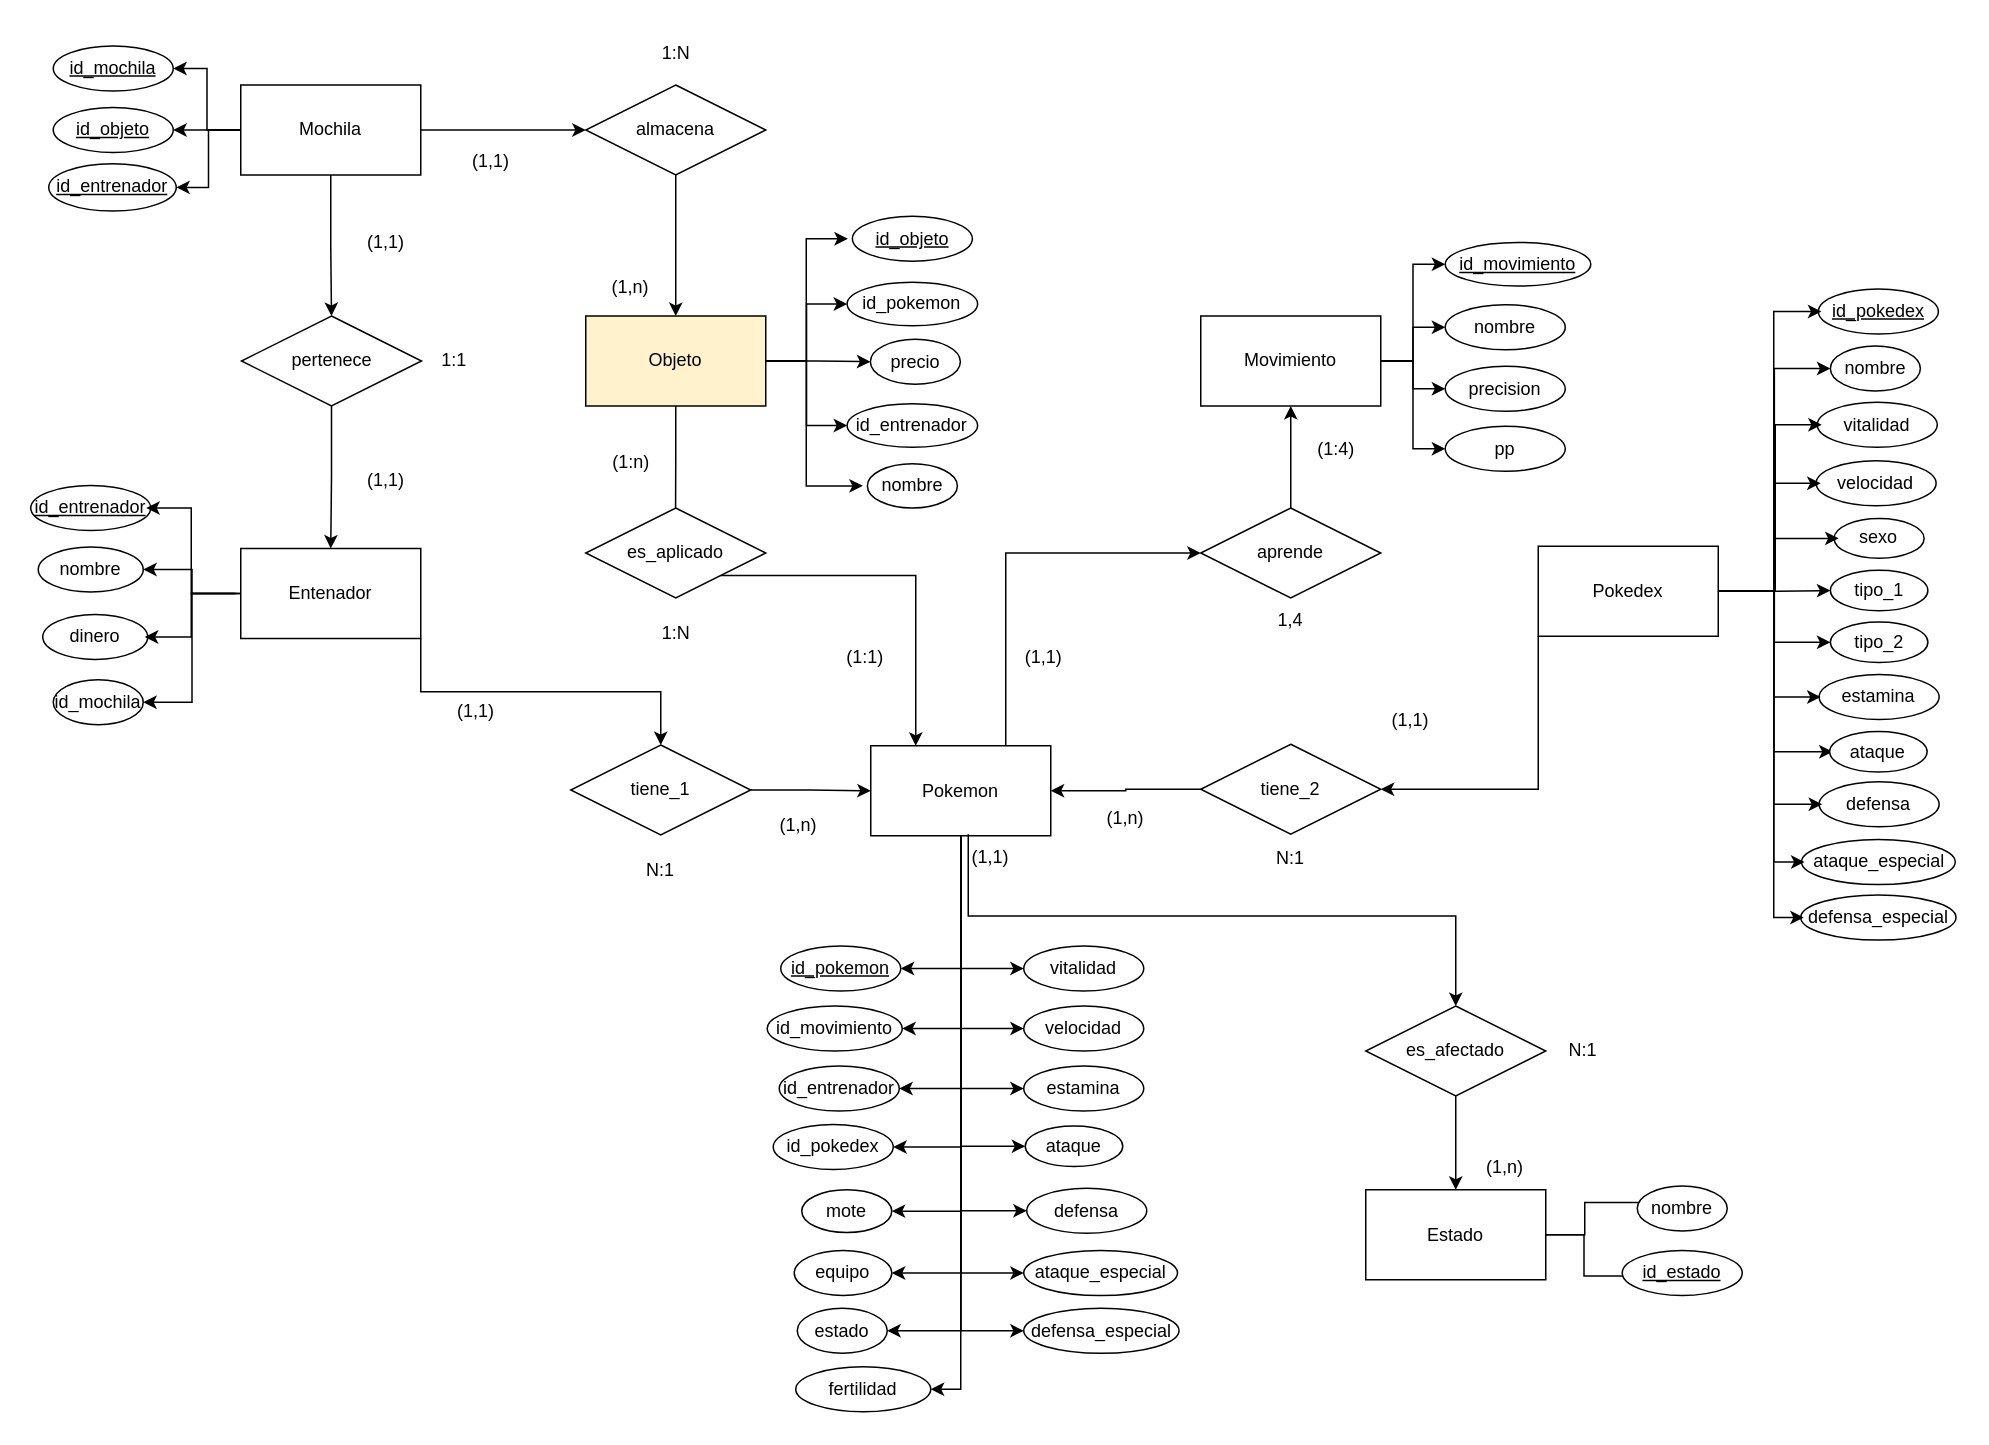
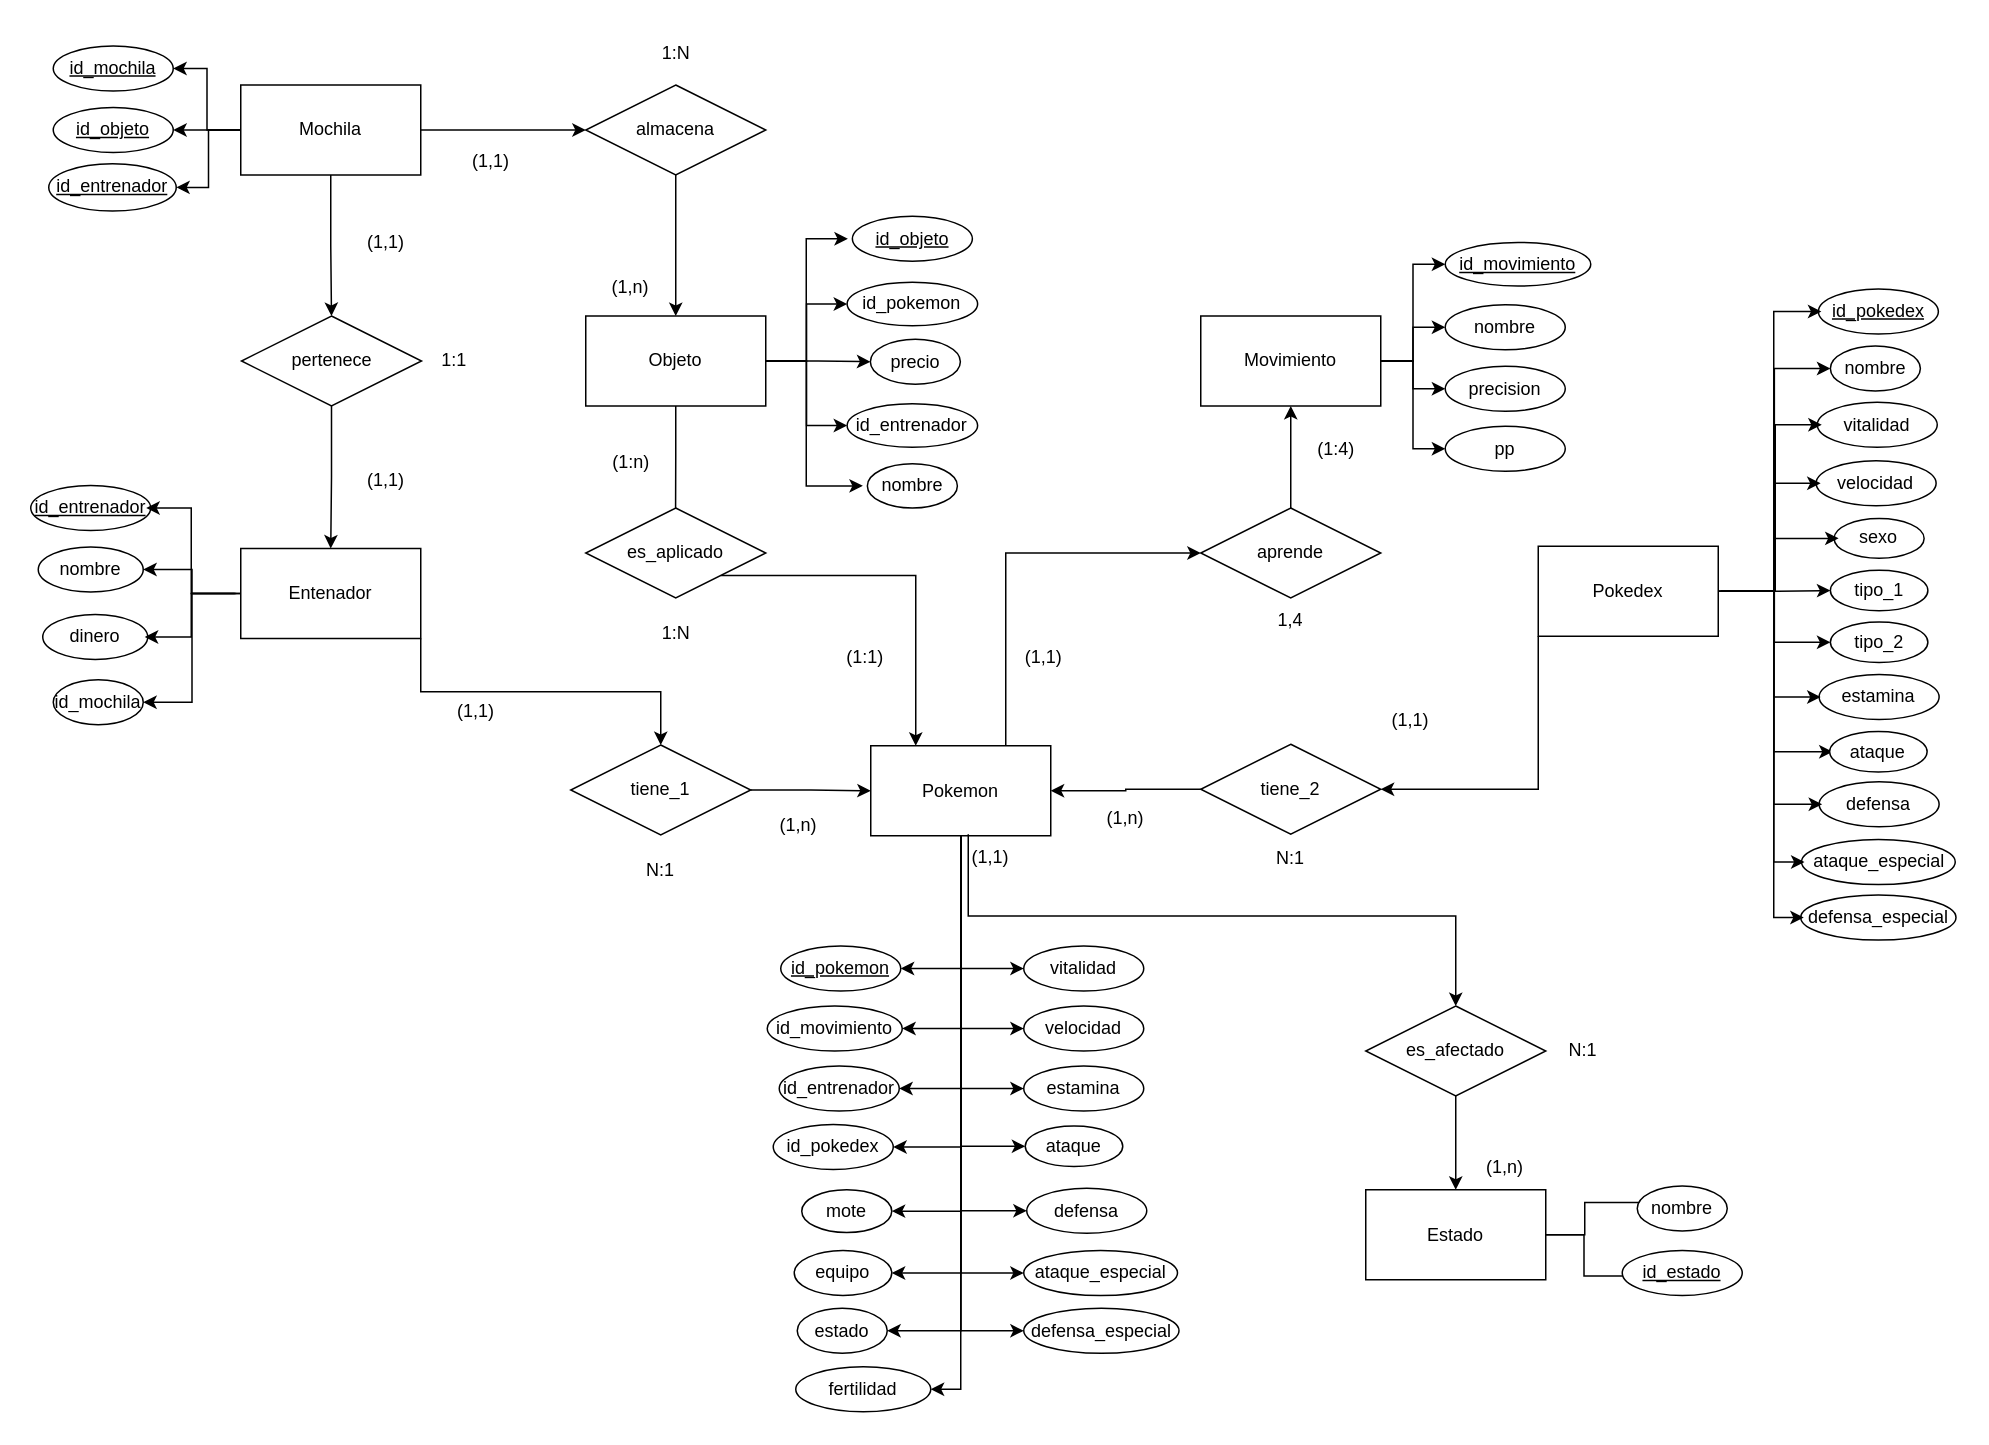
(676, 361) -> (676, 361)
